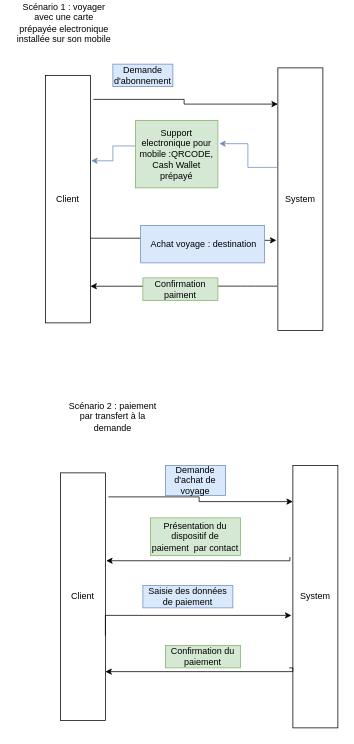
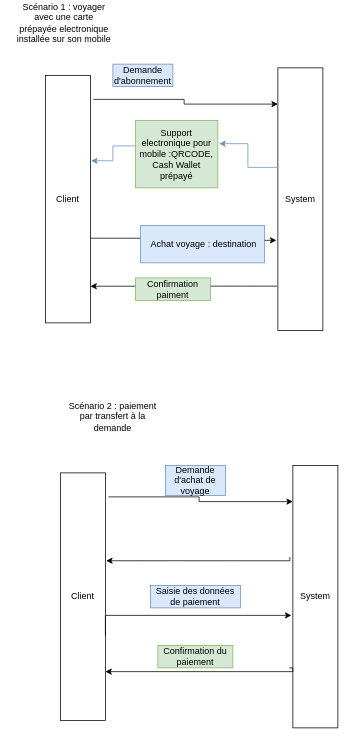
(180, 289) -> (173, 289)
(195, 537) -> none
(188, 597) -> (195, 597)
(203, 657) -> (195, 657)
